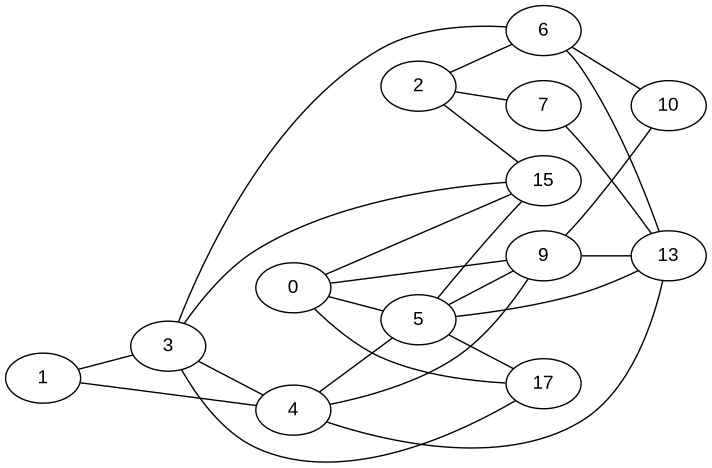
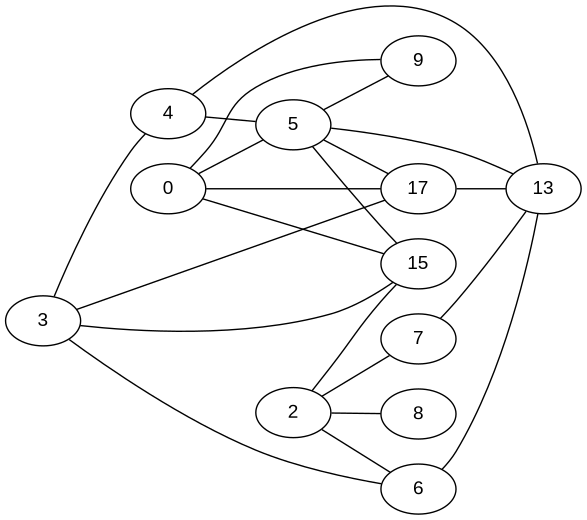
(669, 106) -> none
(606, 256) -> (481, 189)
(444, 365) -> none
(43, 378) -> none
none -> (418, 414)
